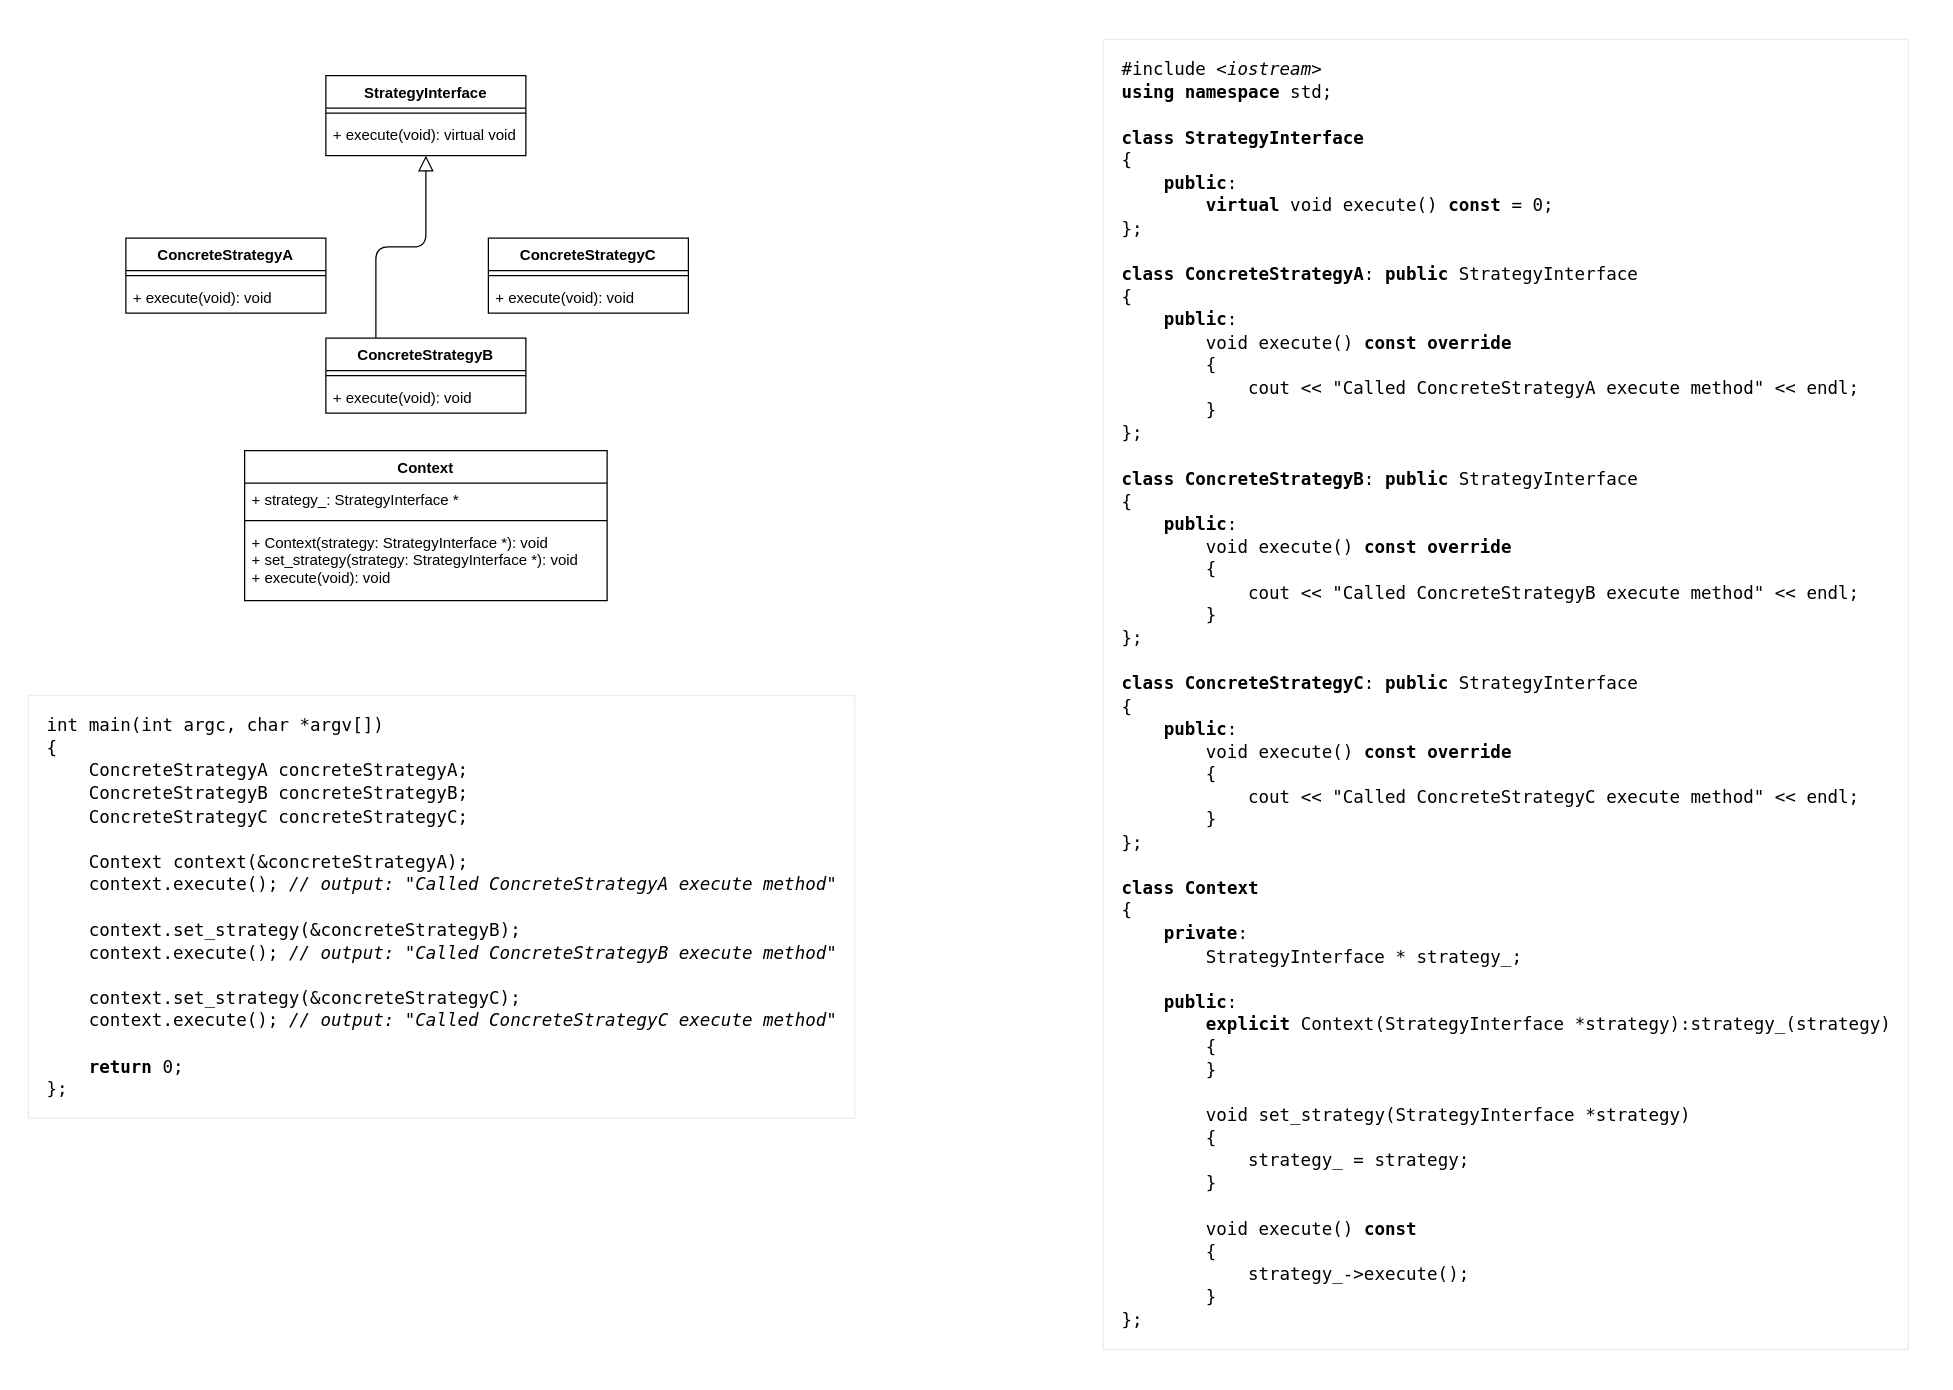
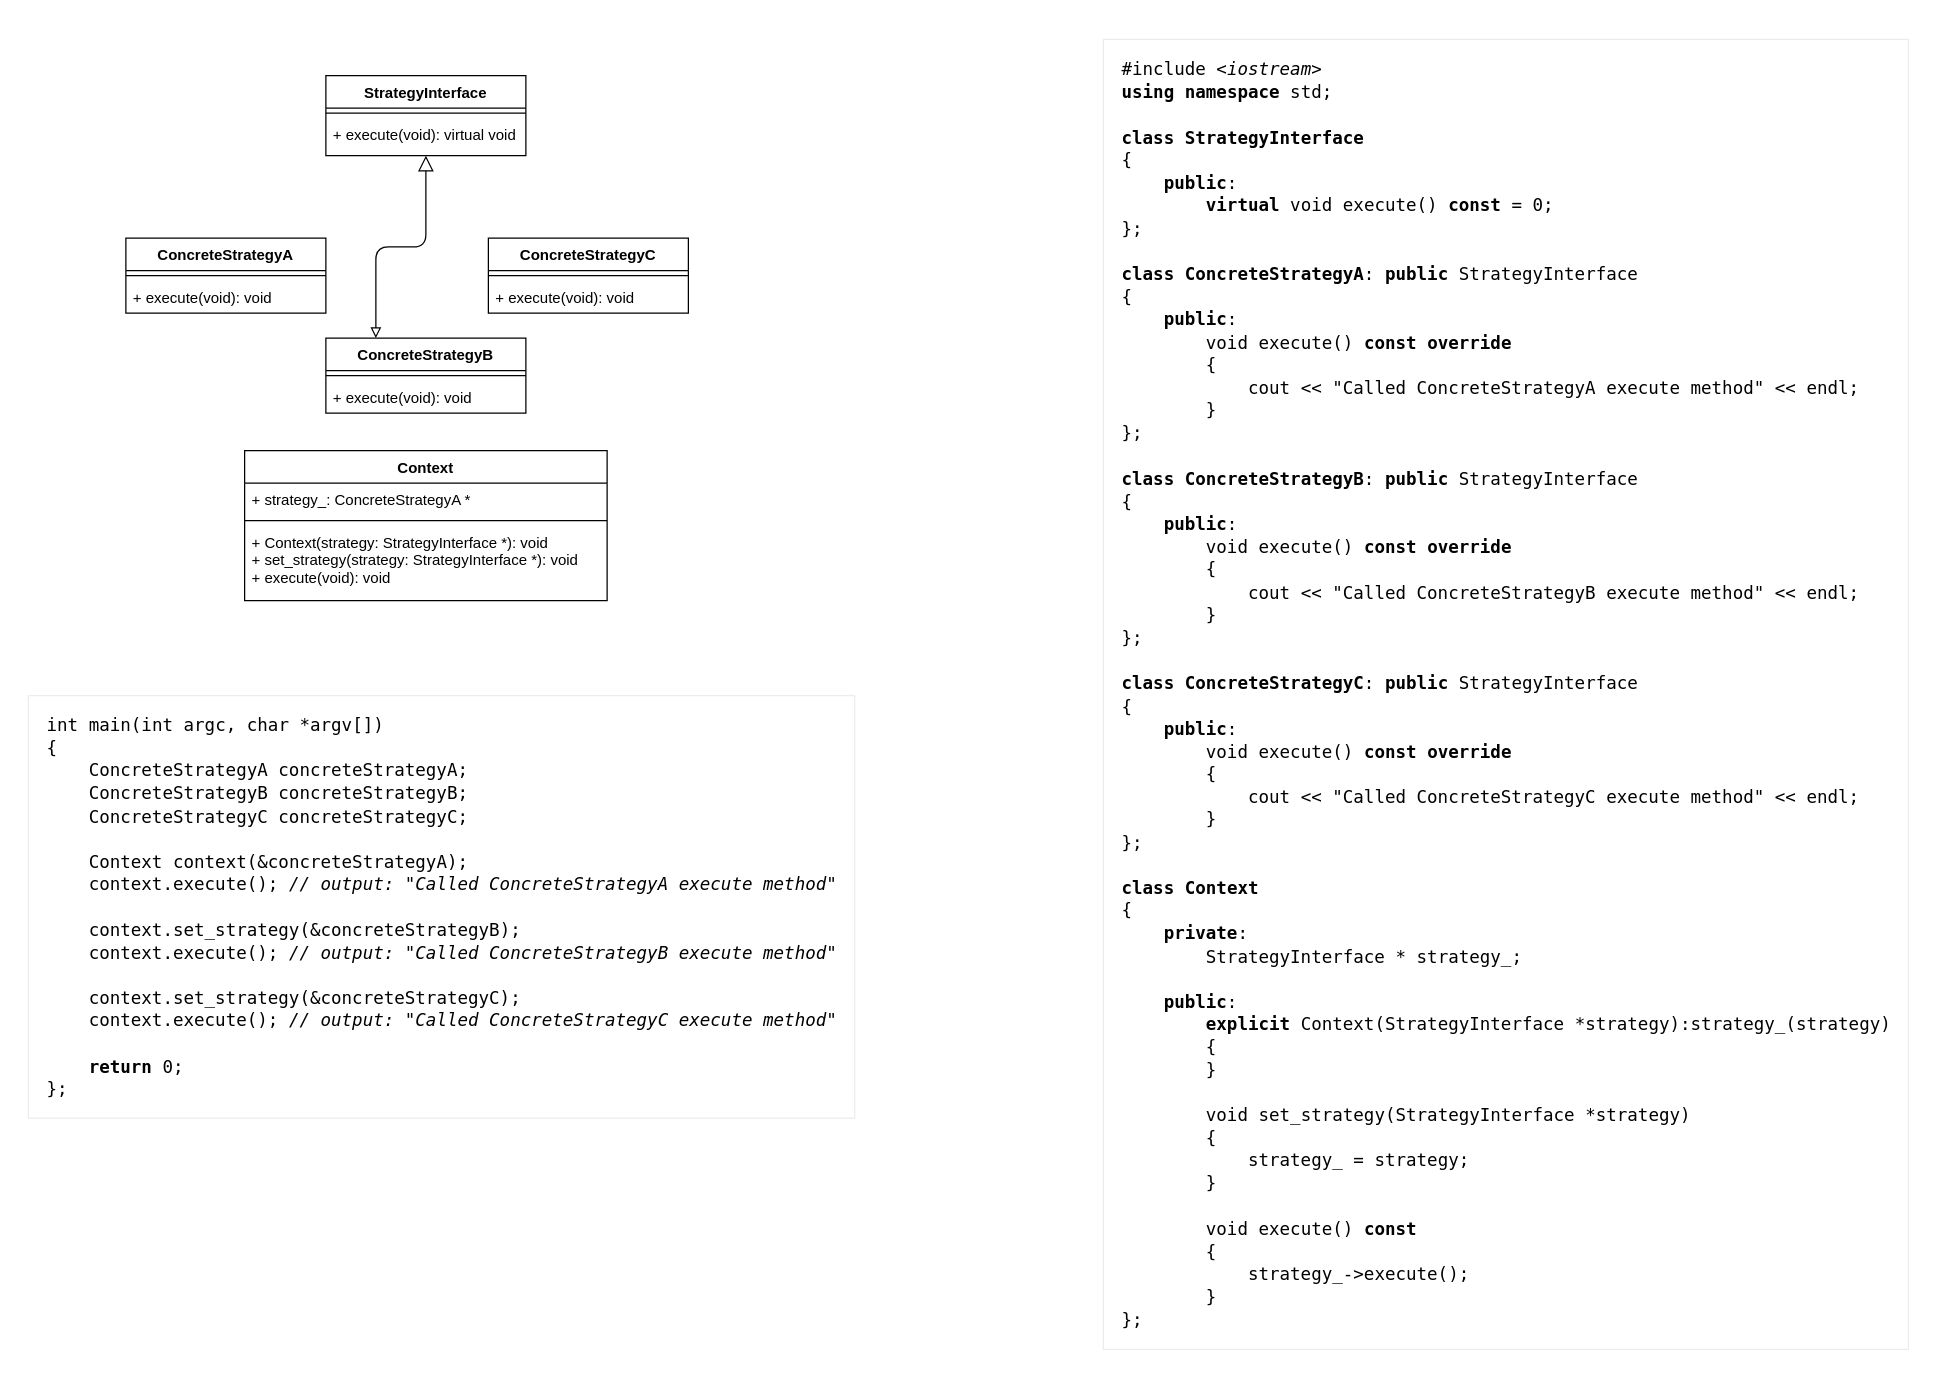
(376, 330) -> (376, 326)
(378, 500) -> (378, 500)
